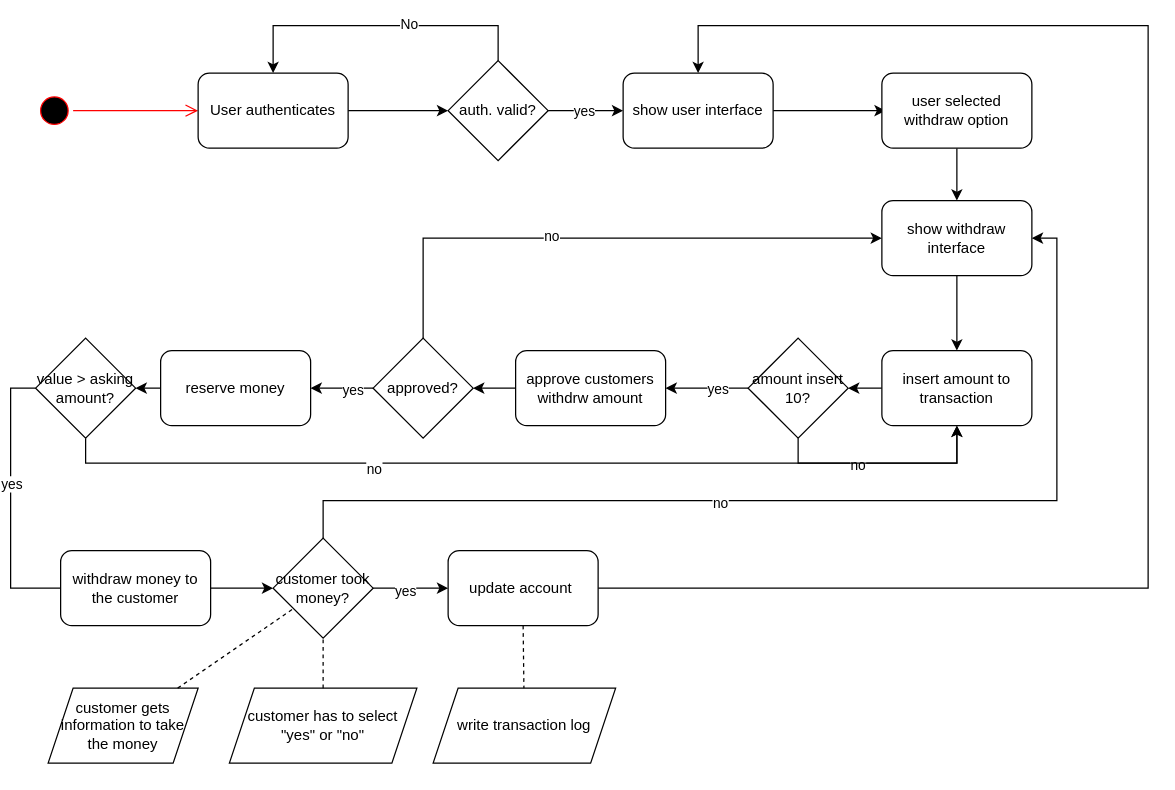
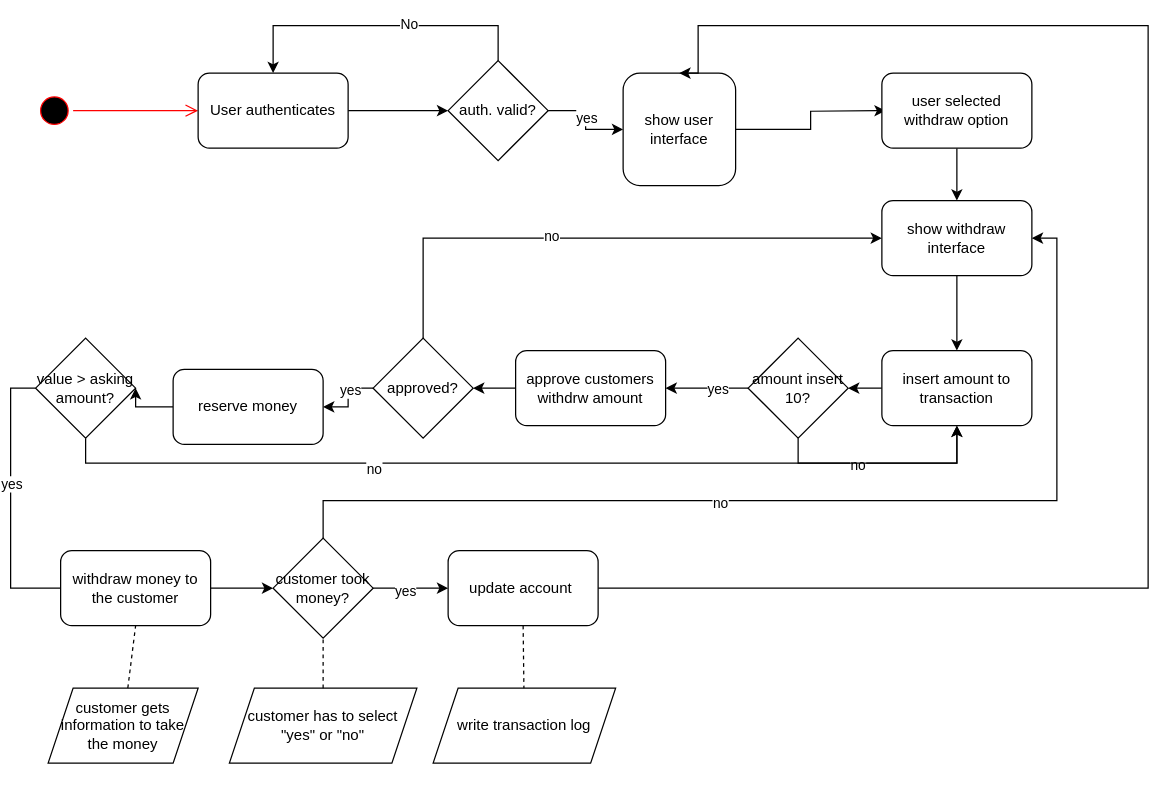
(698, 111) -> (679, 129)
(236, 388) -> (248, 407)
(235, 649) -> (132, 657)
